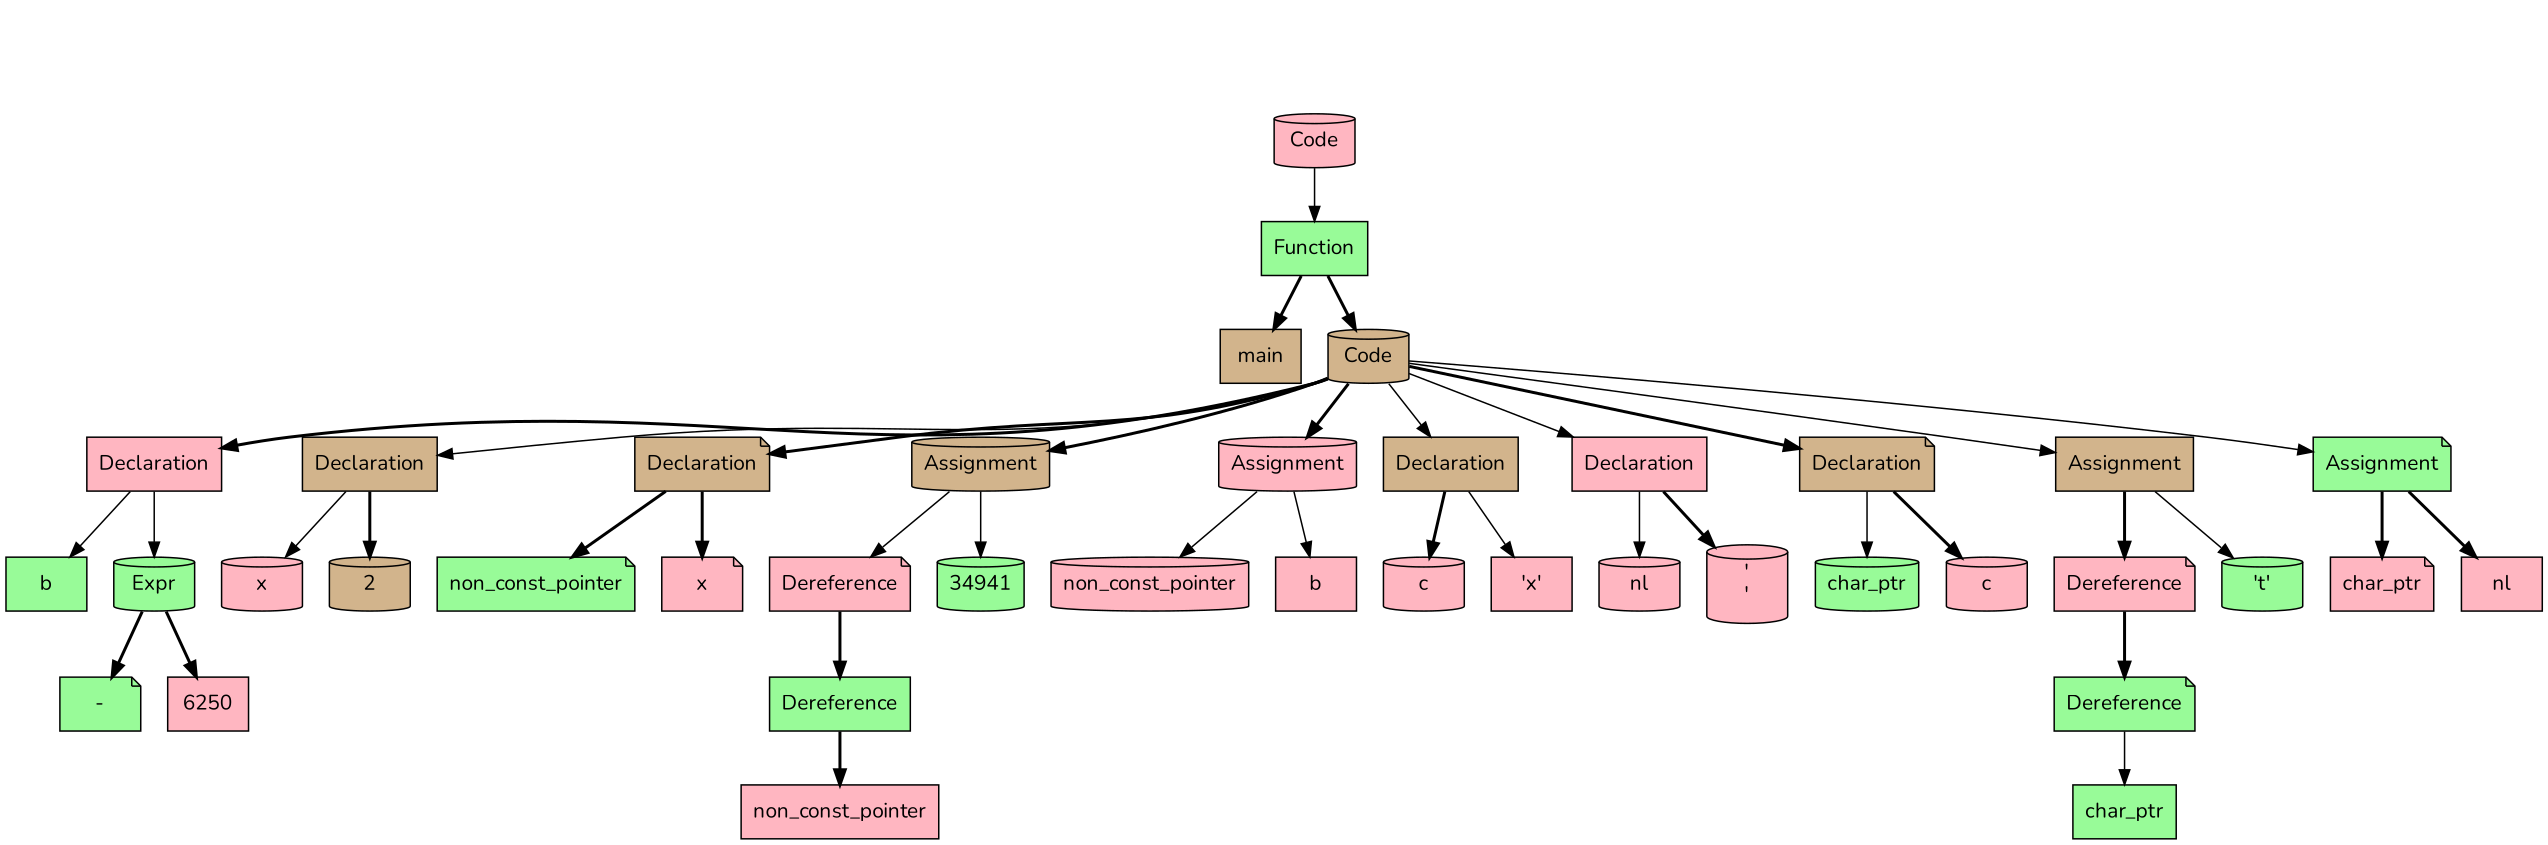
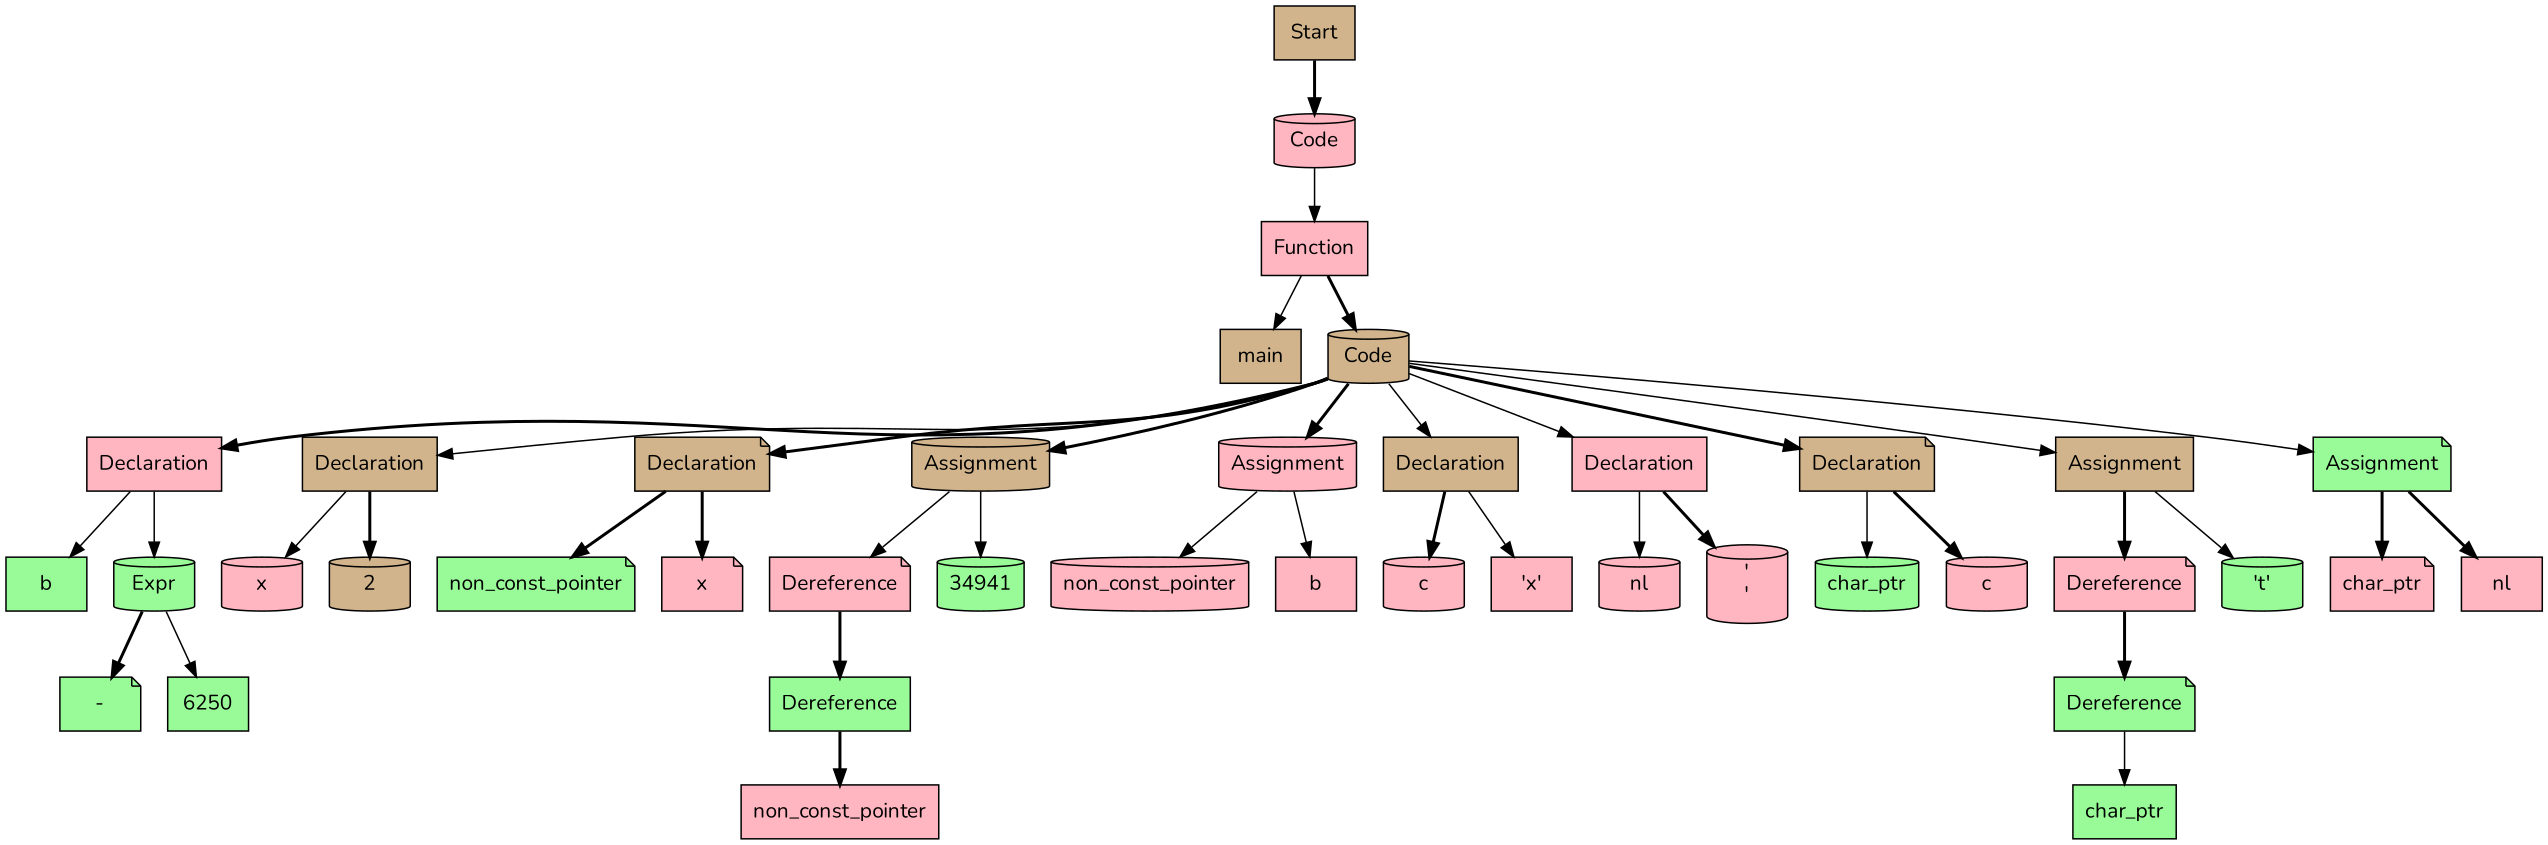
none -> (1315, 33)
(1315, 249) -> (1315, 249)
(1291, 296) -> (1291, 296)
(178, 638) -> (178, 638)
(208, 704) -> (208, 704)
